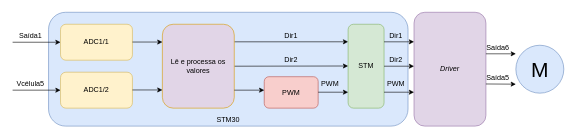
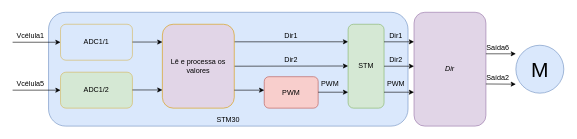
(30, 36) -> (30, 36)
(96, 42) -> (96, 42)
(450, 69) -> (450, 69)
(498, 78) -> (498, 78)
(96, 90) -> (96, 90)
